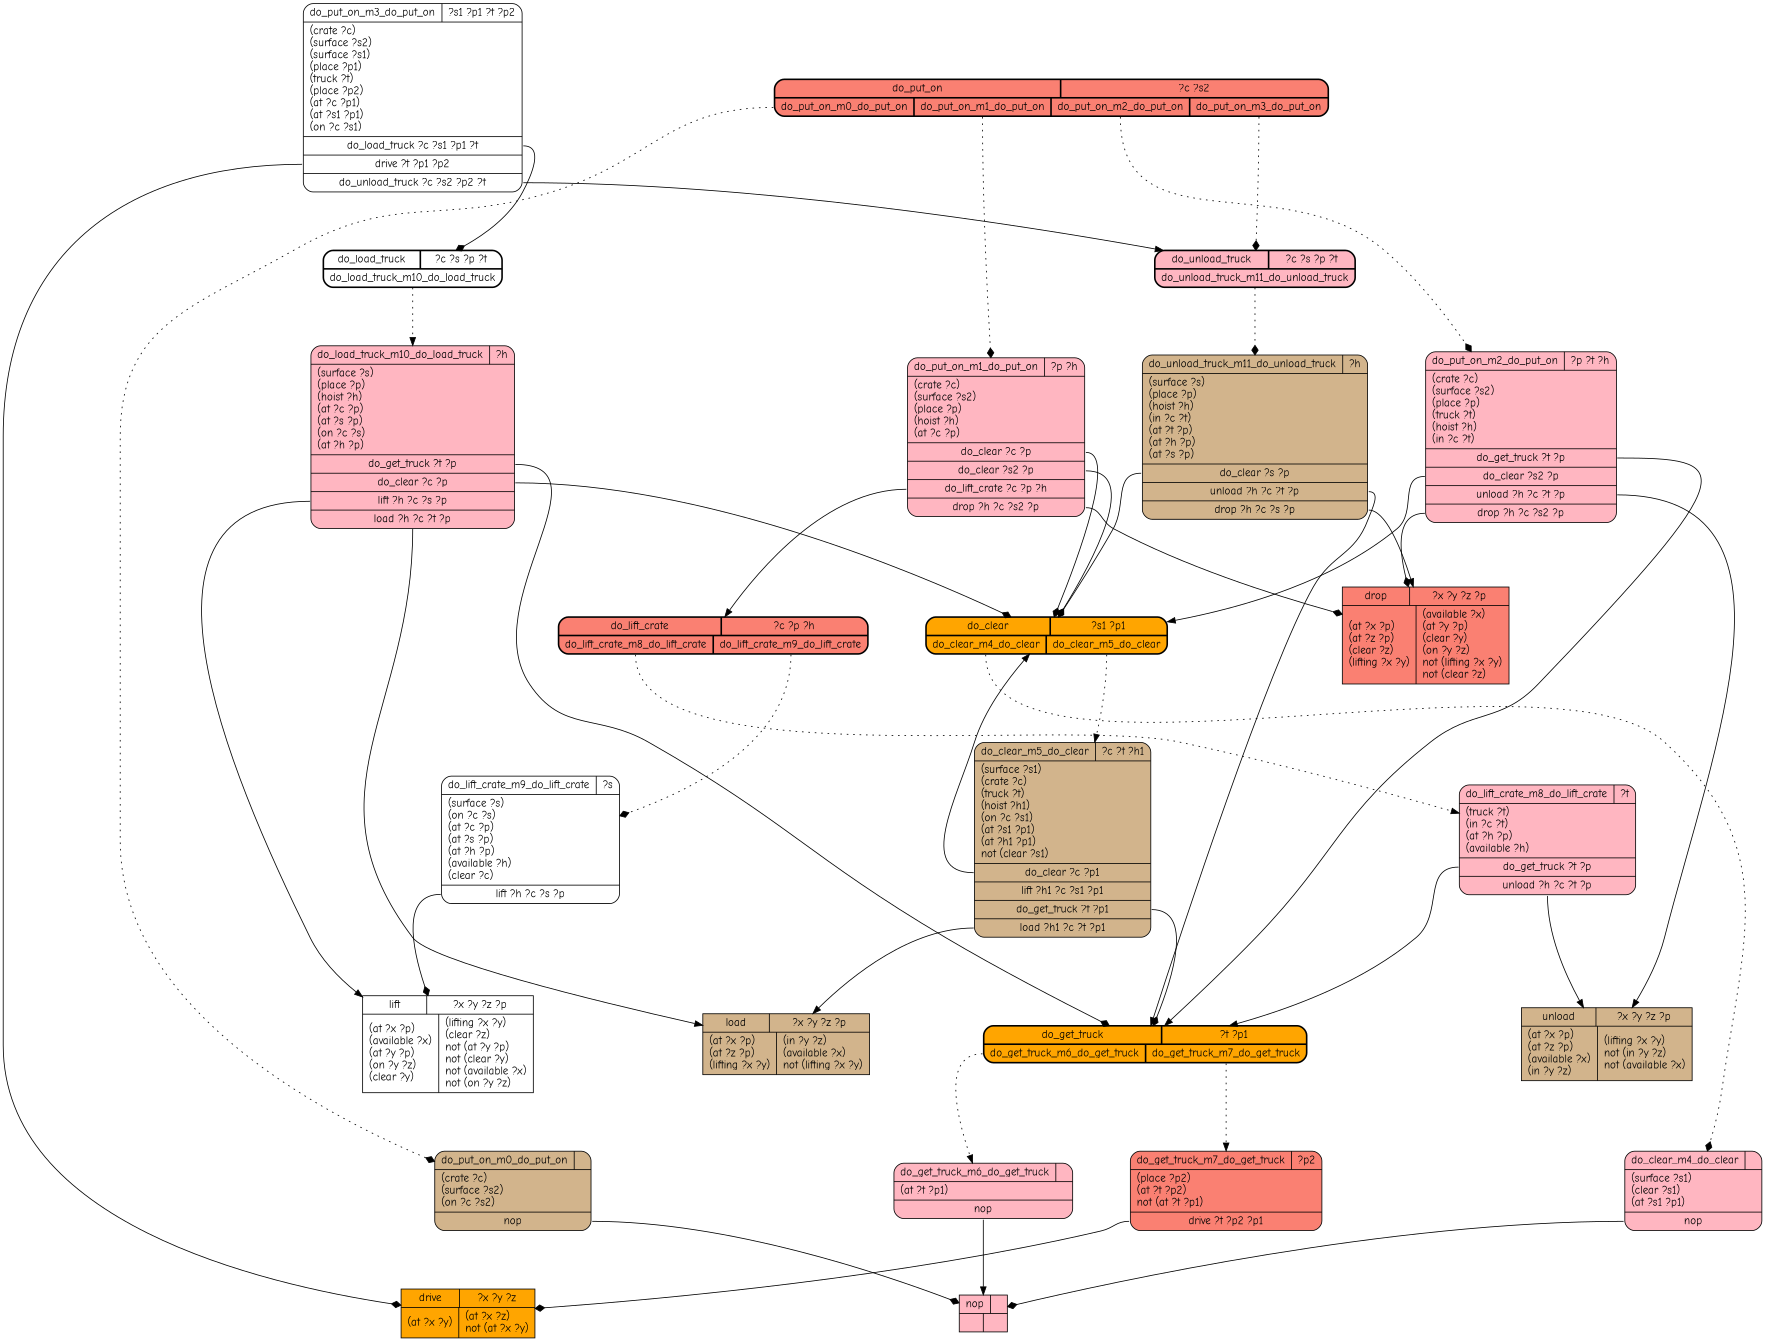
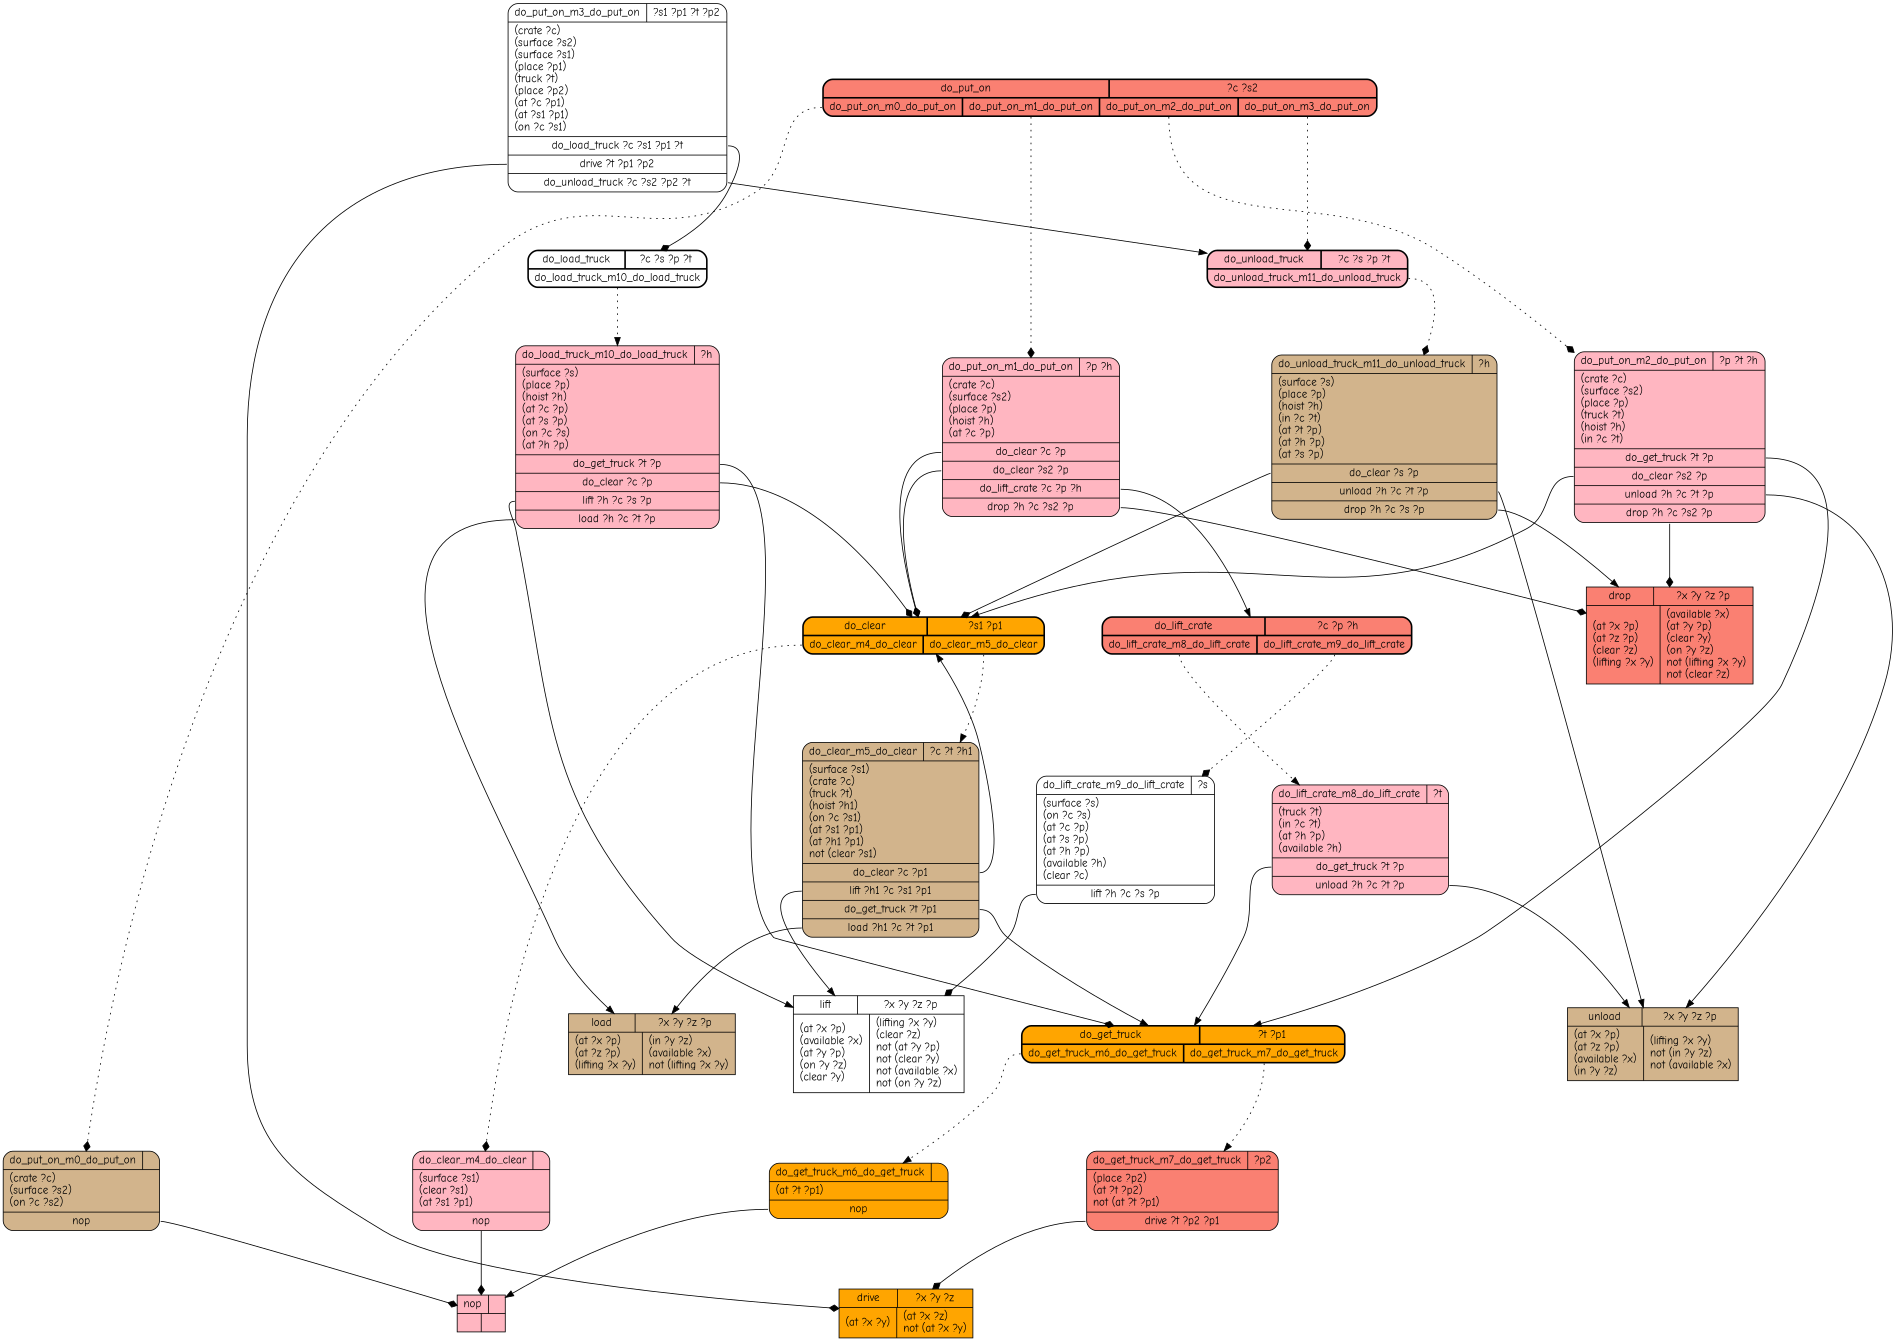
(1247, 743) -> (1572, 745)
(1176, 933) -> (1055, 971)
none -> (791, 935)
(983, 1191) -> (859, 1191)
